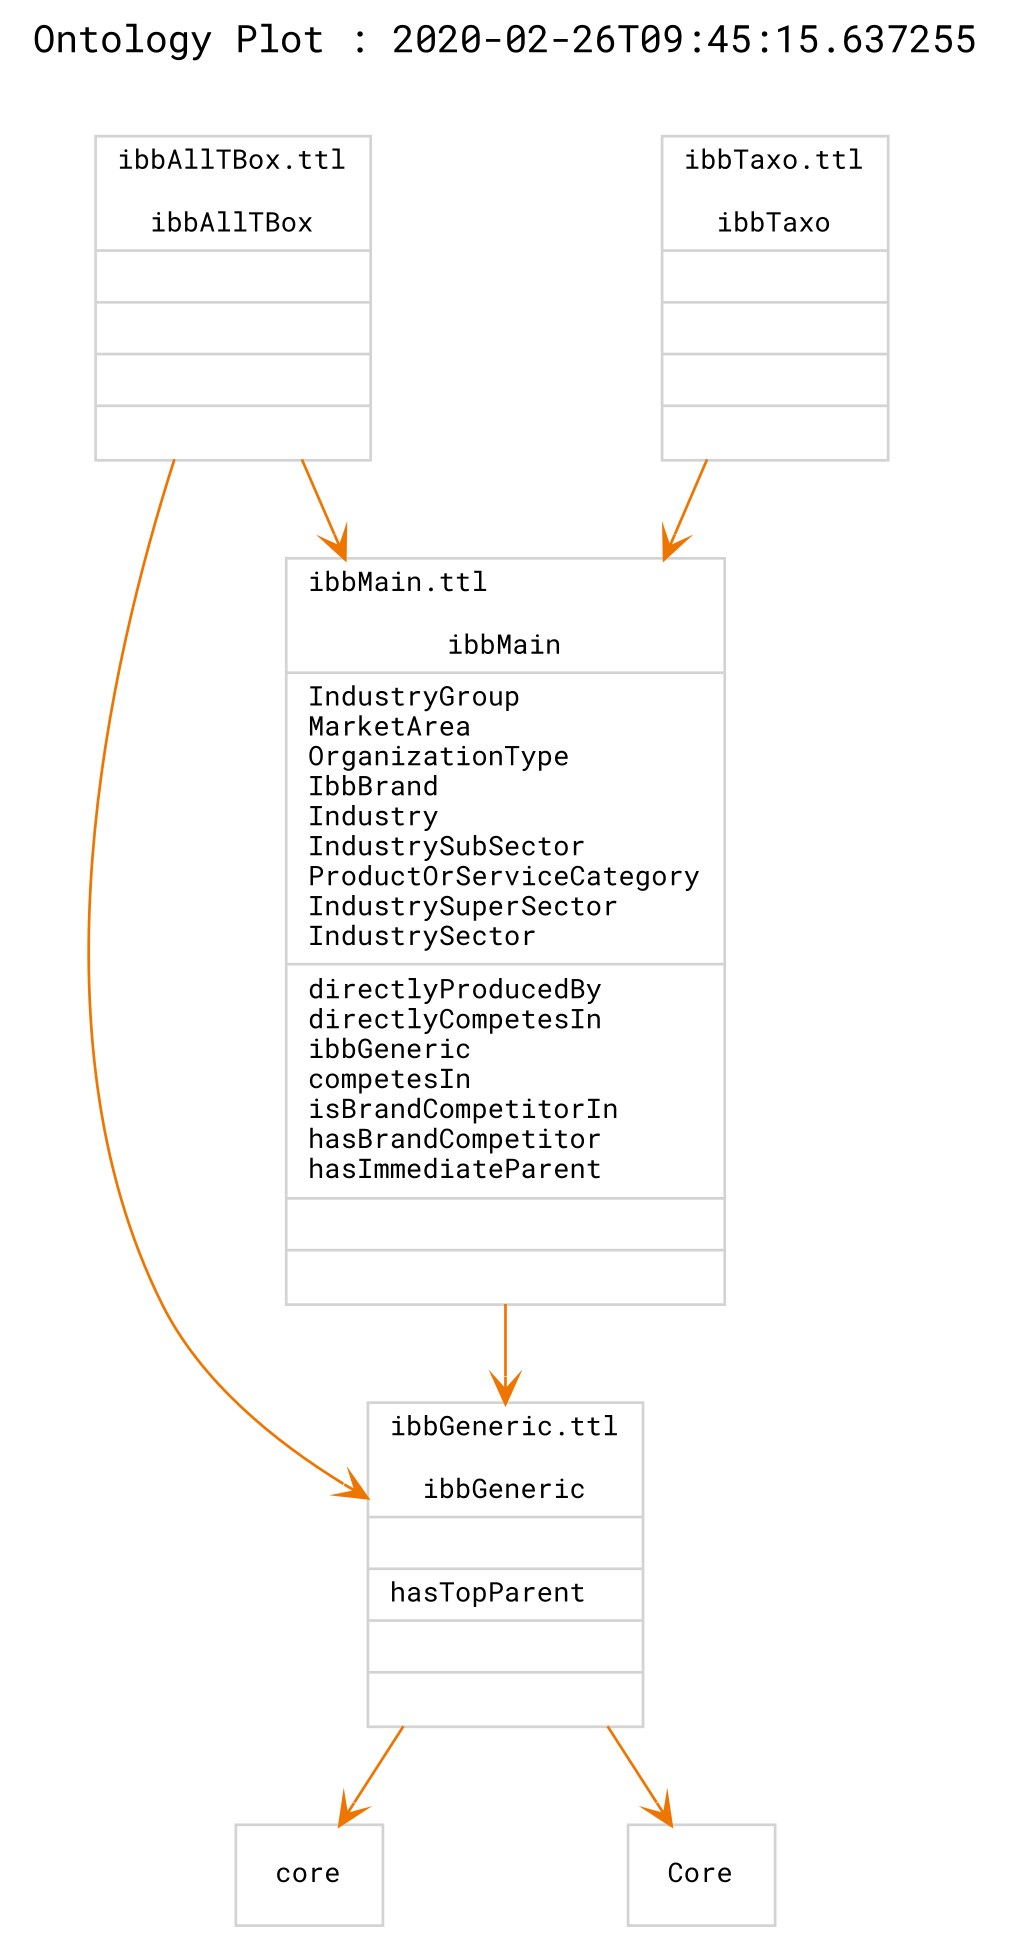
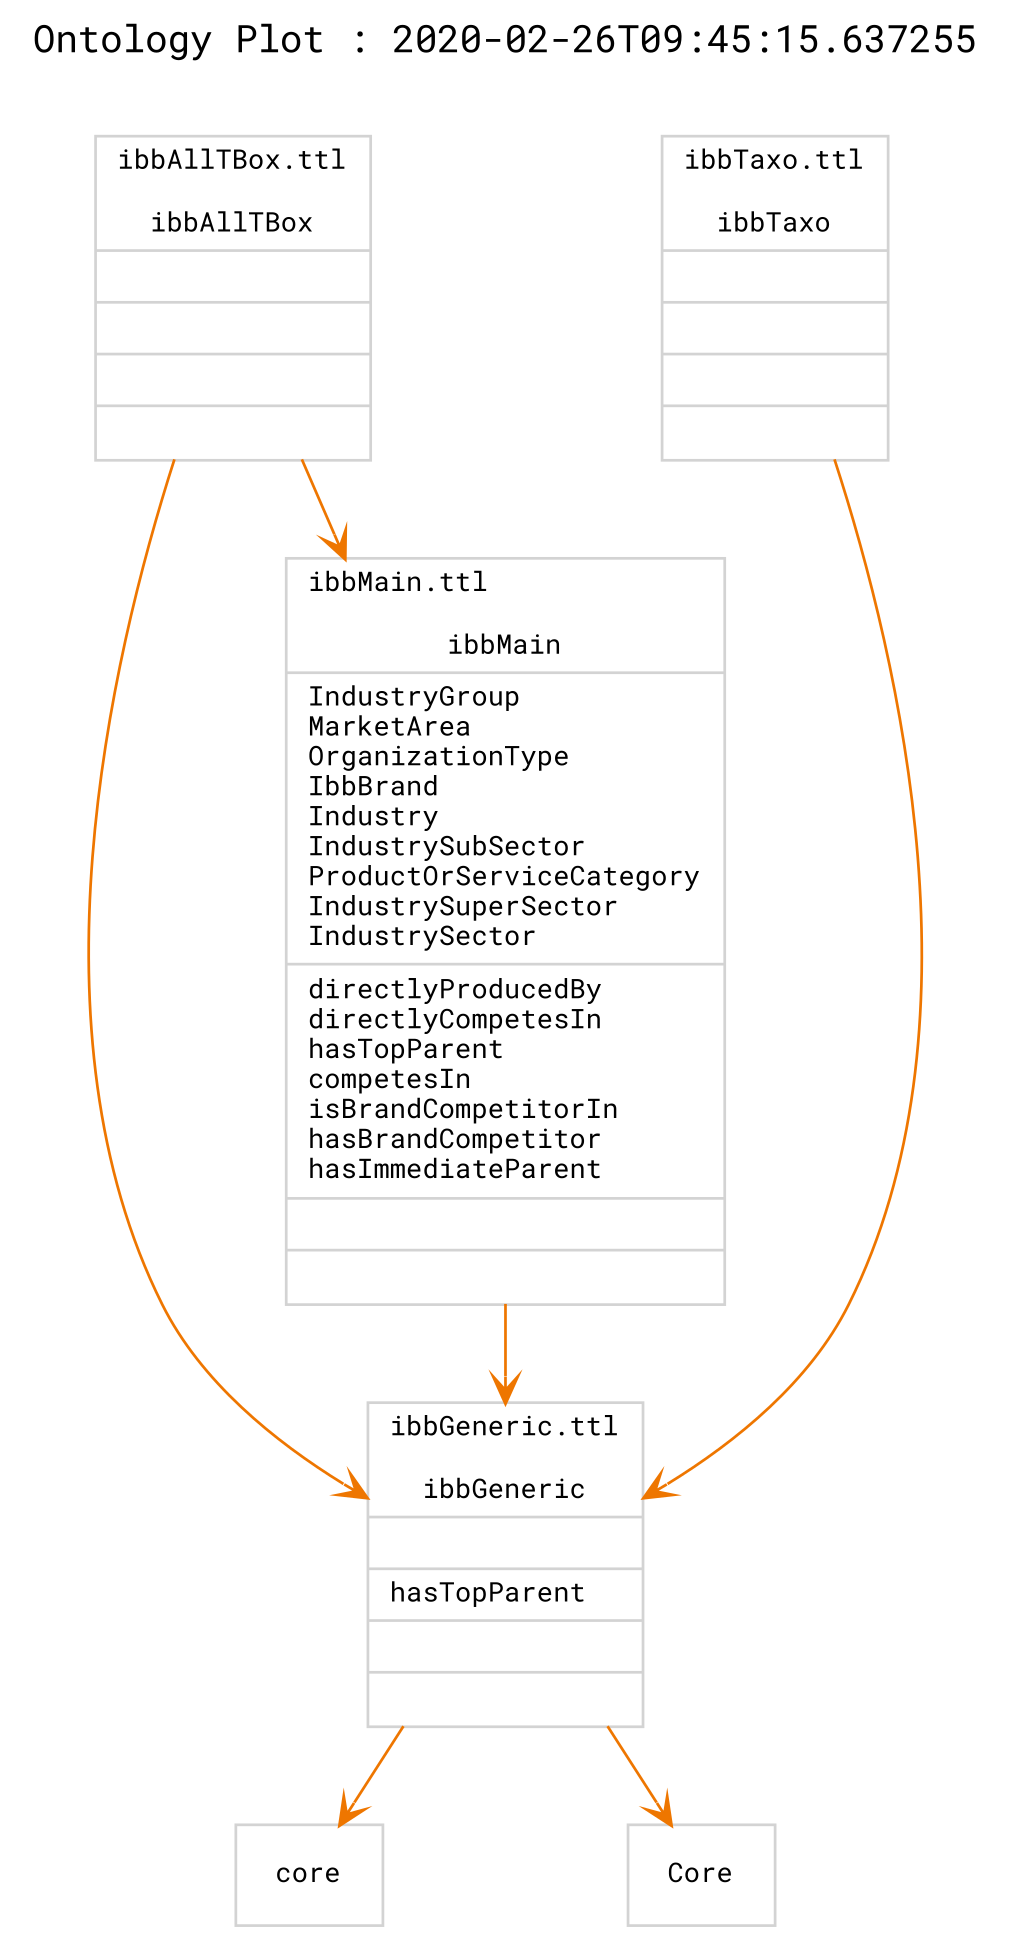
(691, 497) -> (919, 1011)
(391, 1050) -> (407, 1050)
